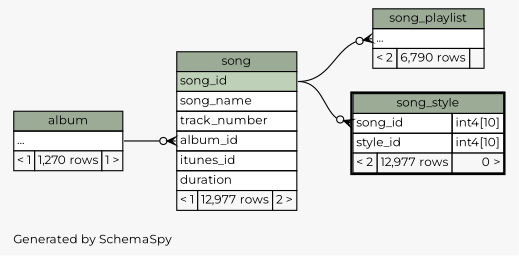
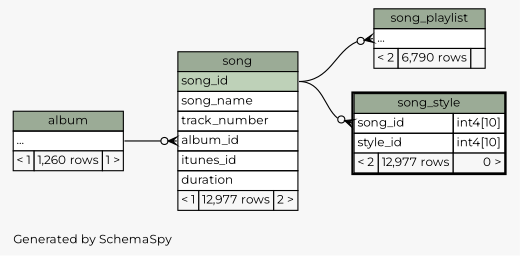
(68, 160) -> (68, 160)
